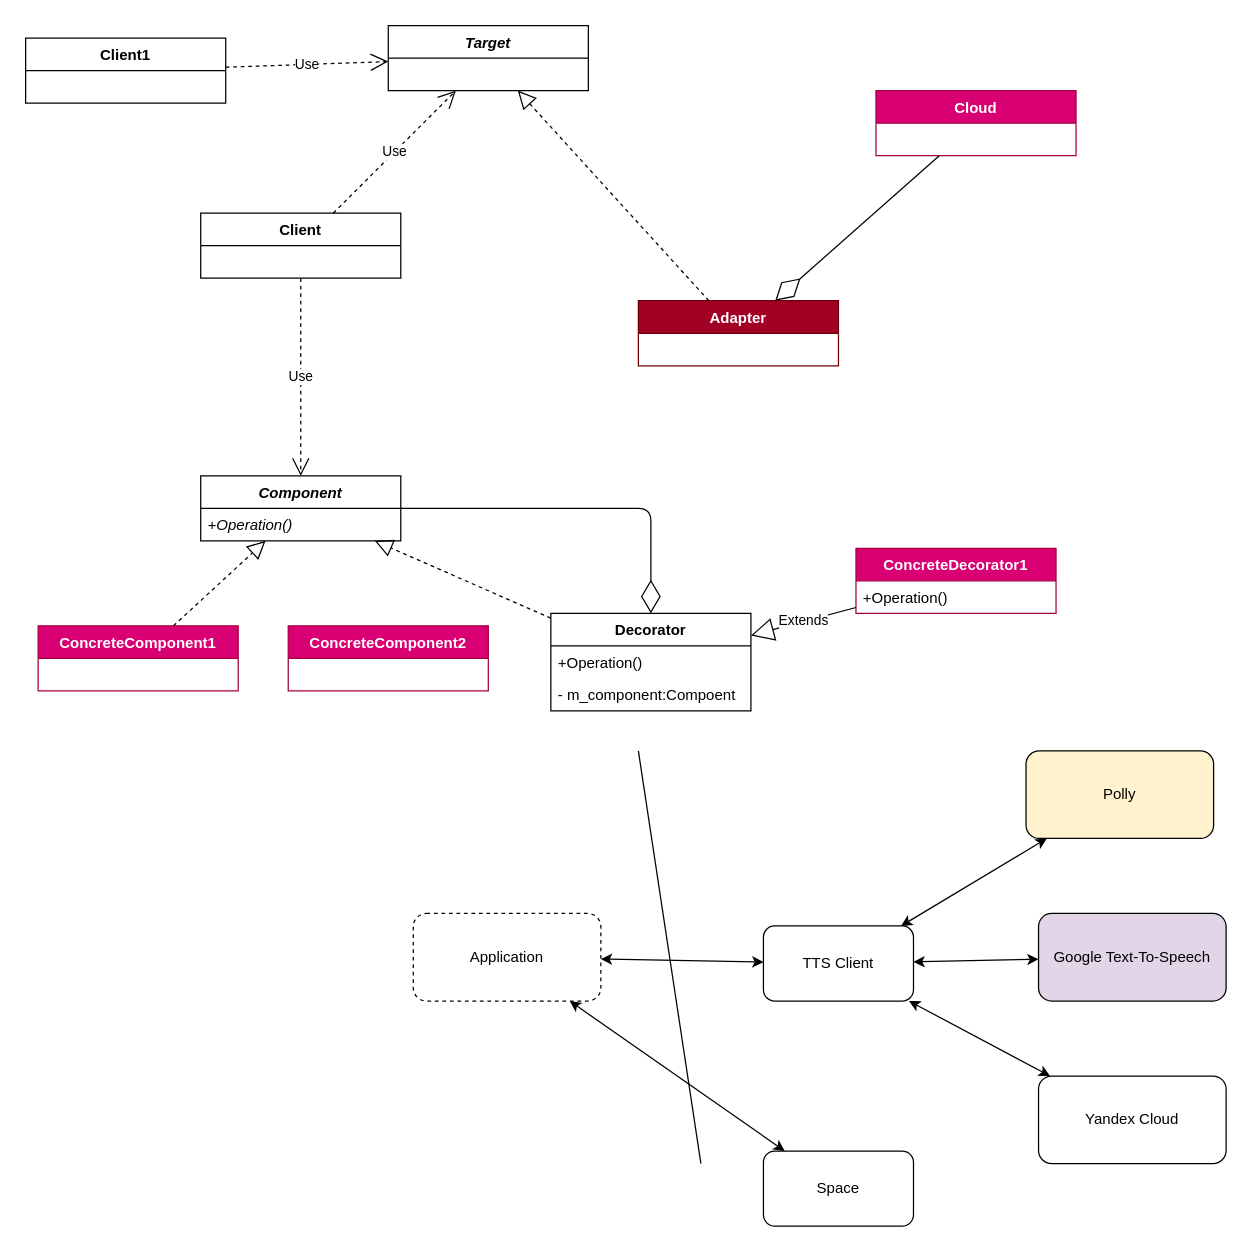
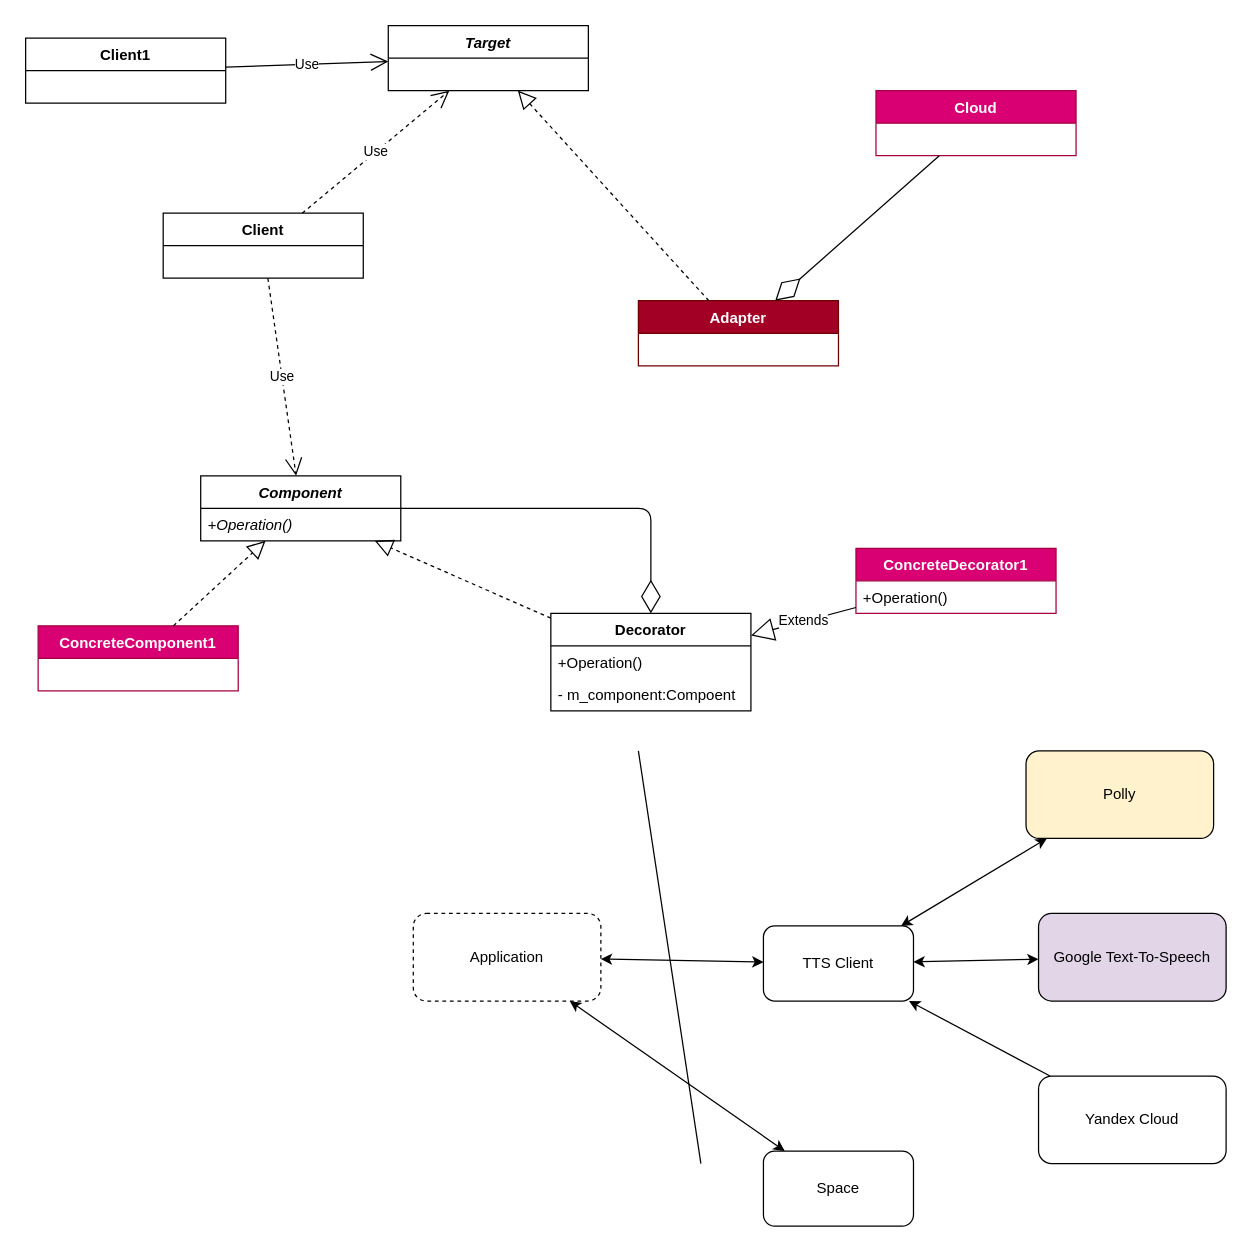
(261, 66) -> (261, 66)
(301, 246) -> (263, 246)
(388, 658) -> none
(1041, 1071) -> (1044, 1073)
